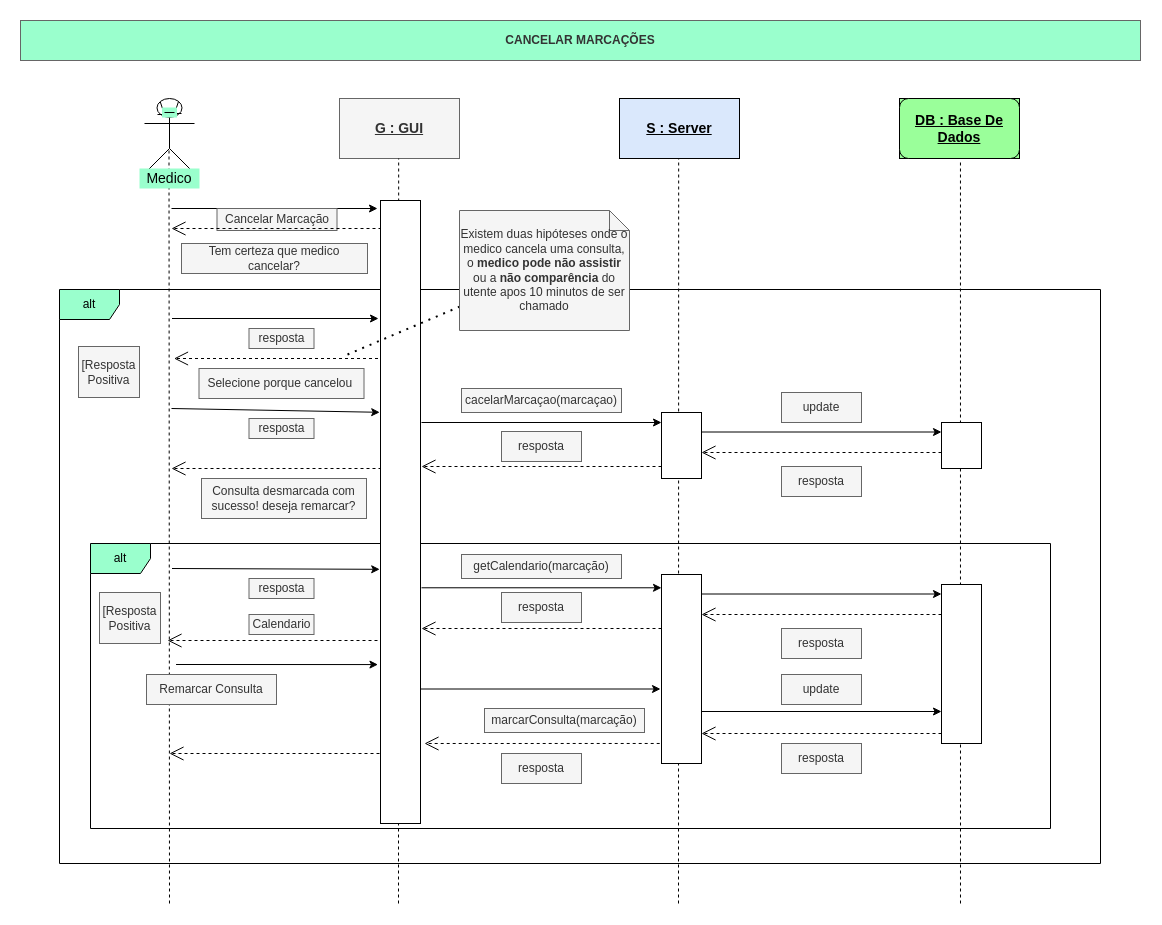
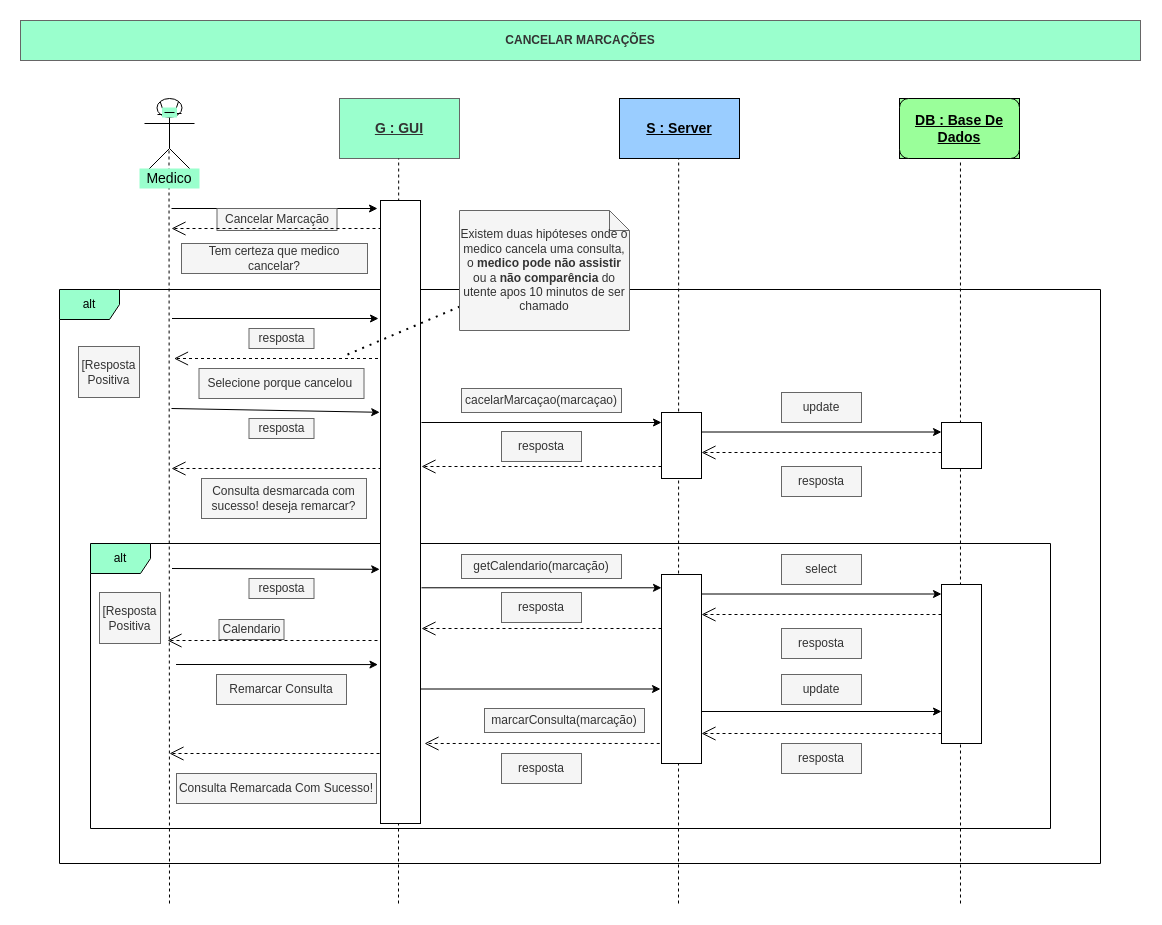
(400, 129) -> (400, 129)
(680, 129) -> (680, 129)
none -> (822, 570)
(282, 625) -> (252, 630)
(212, 690) -> (282, 690)
none -> (277, 789)
